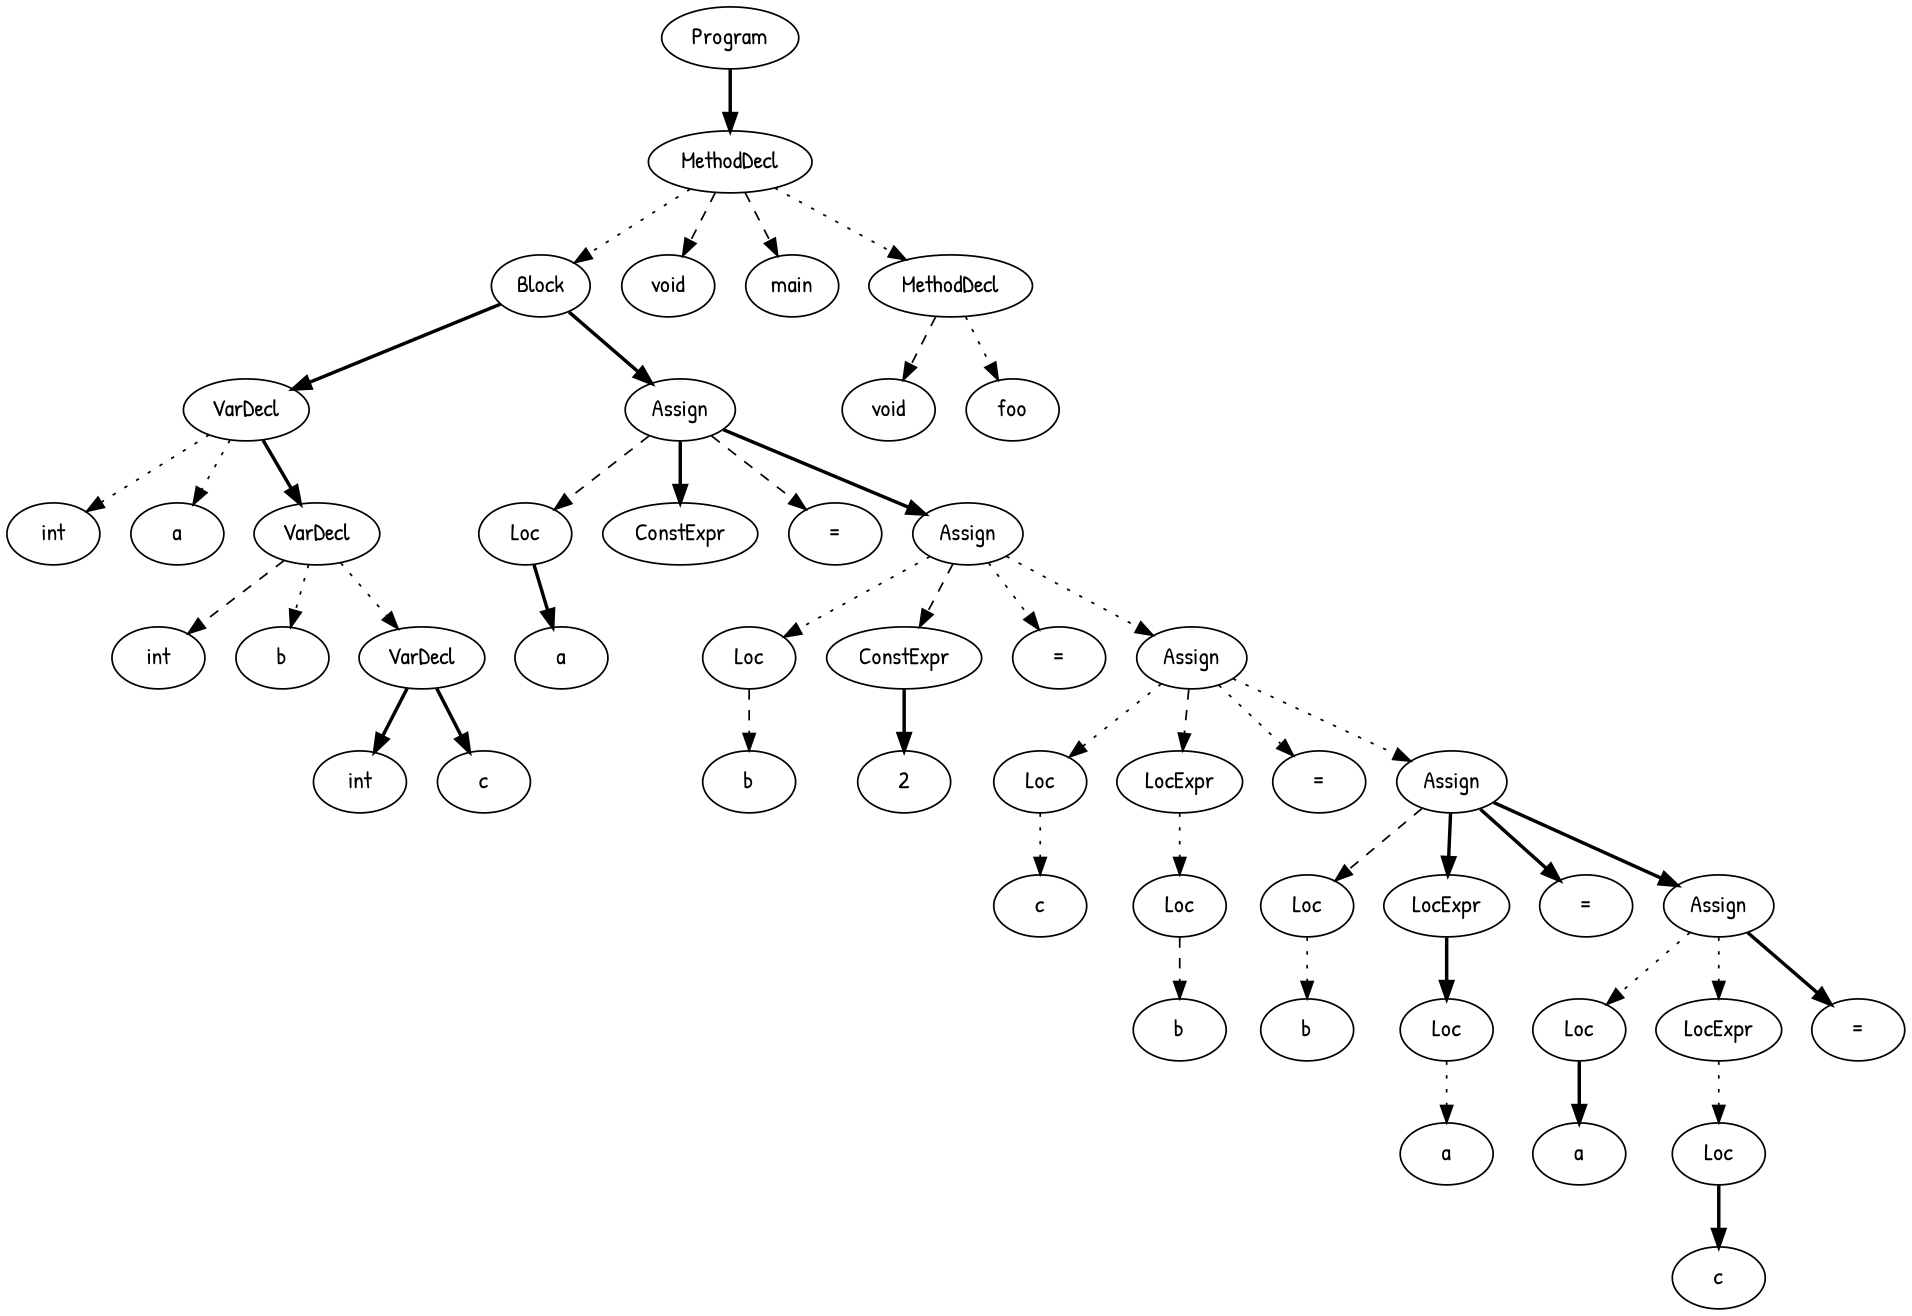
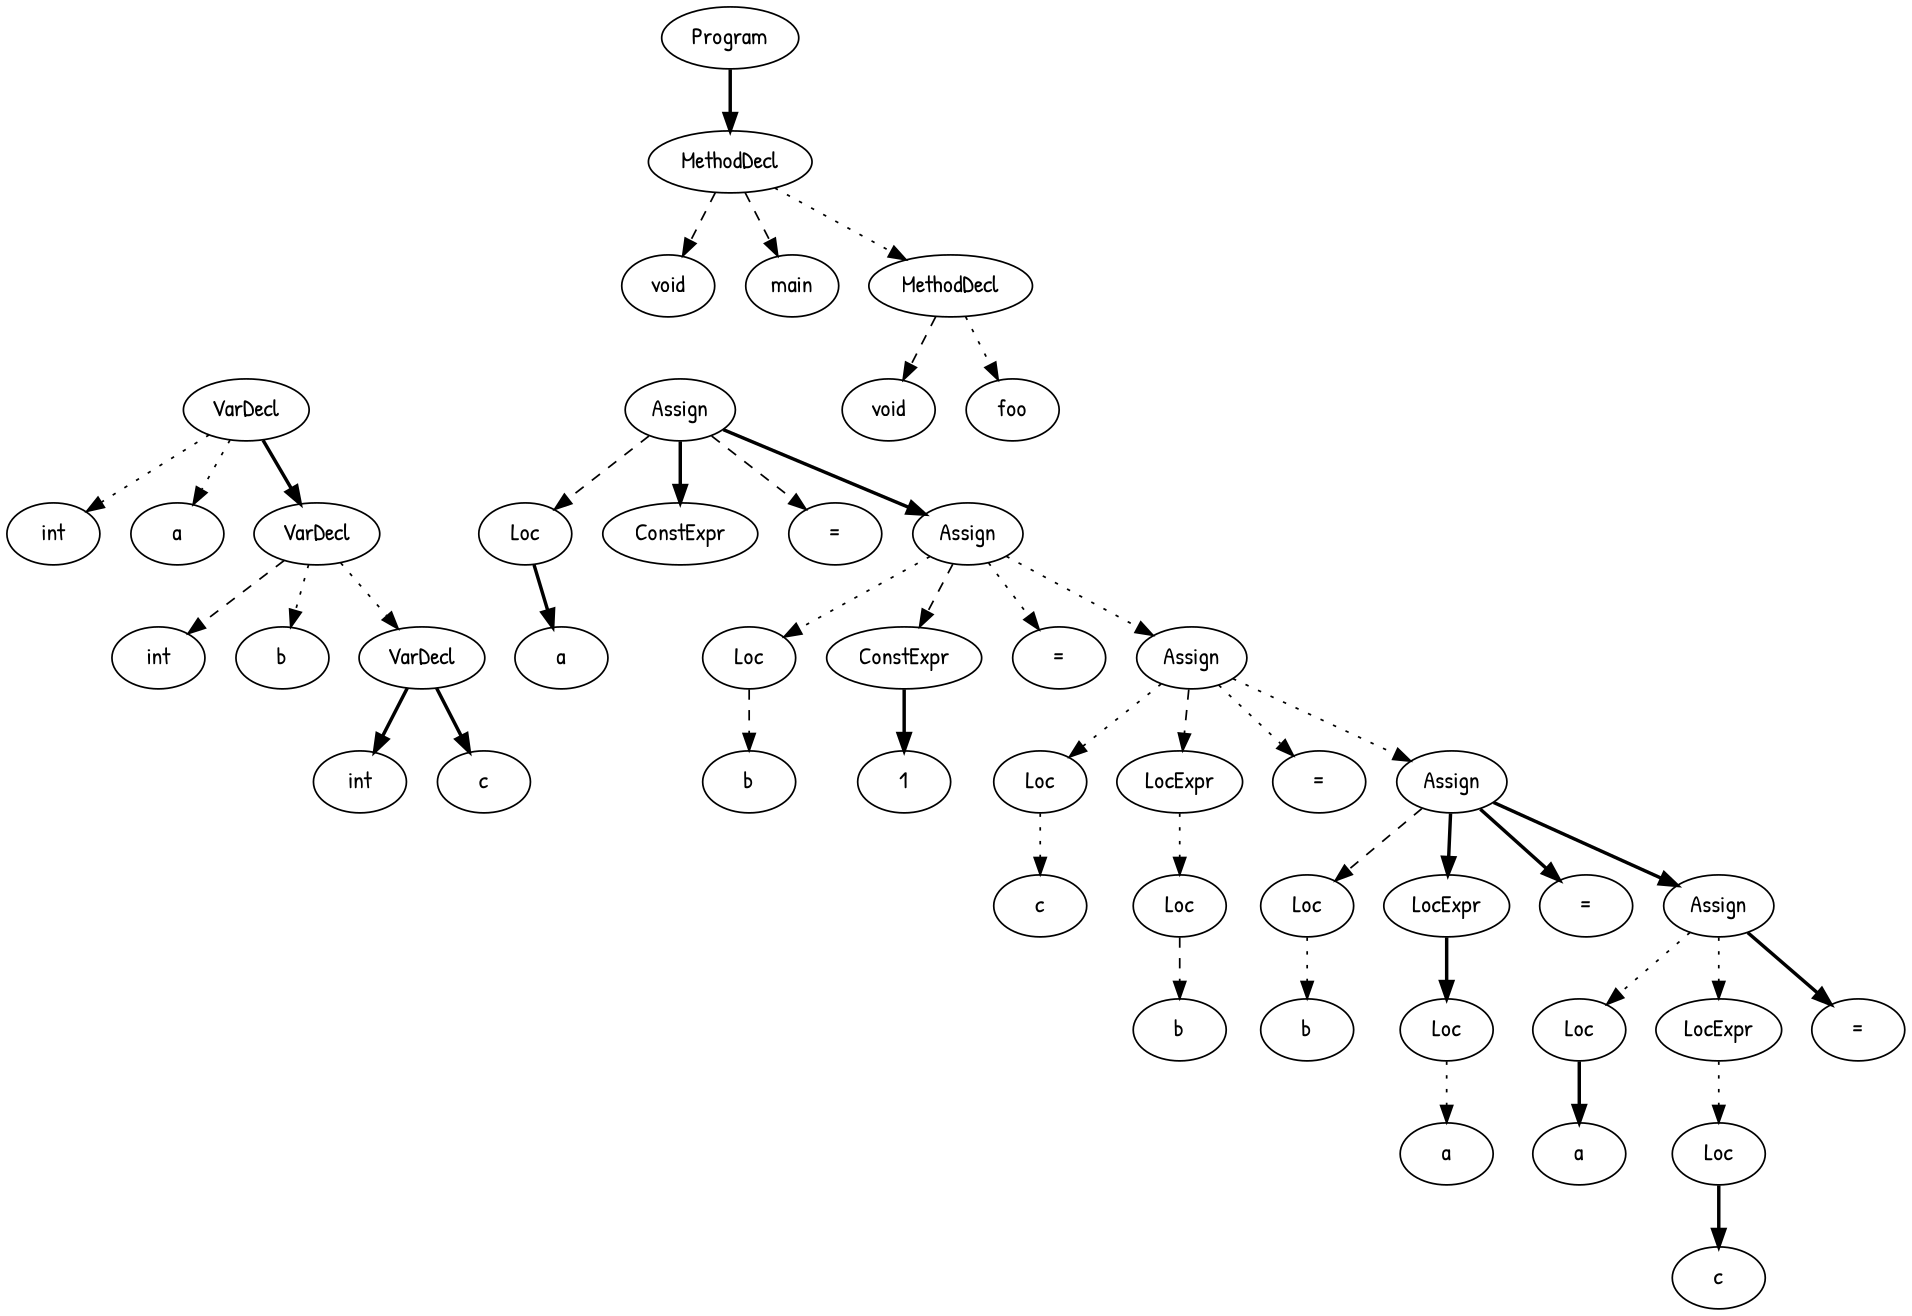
(541, 286) -> none
(904, 782) -> (904, 782)
